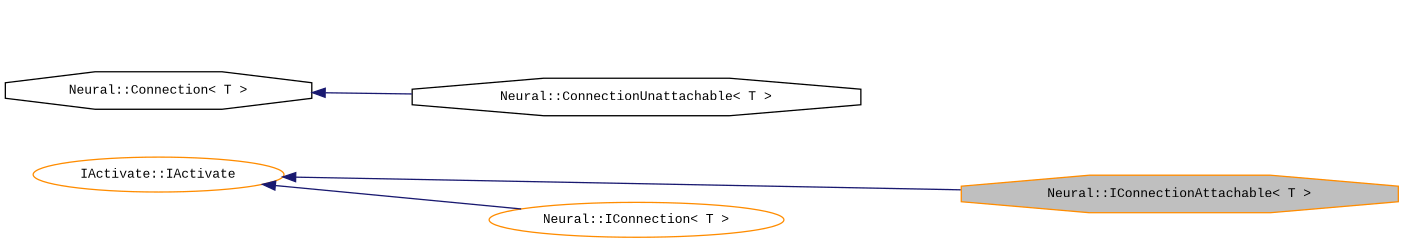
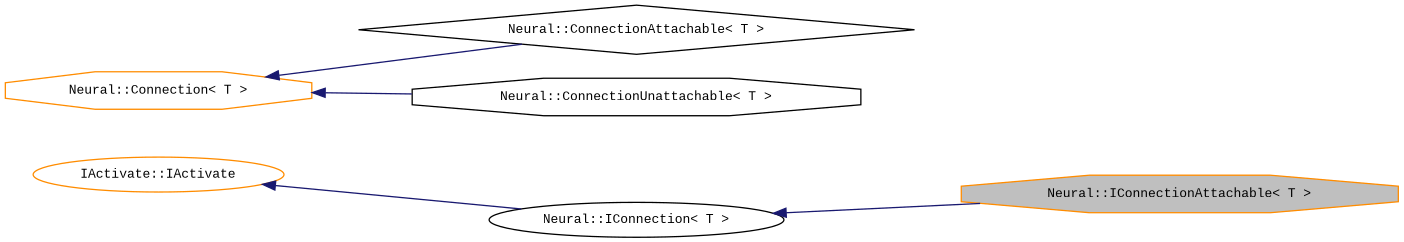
none -> (637, 30)
(159, 91) -> (159, 91)
(628, 183) -> (883, 208)
(637, 220) -> (637, 220)
